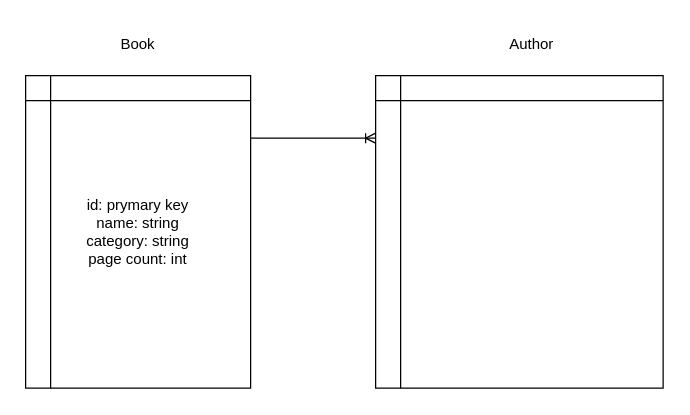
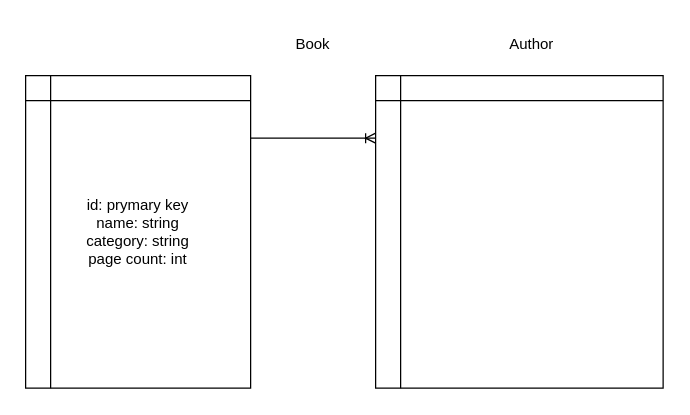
(138, 44) -> (313, 44)
